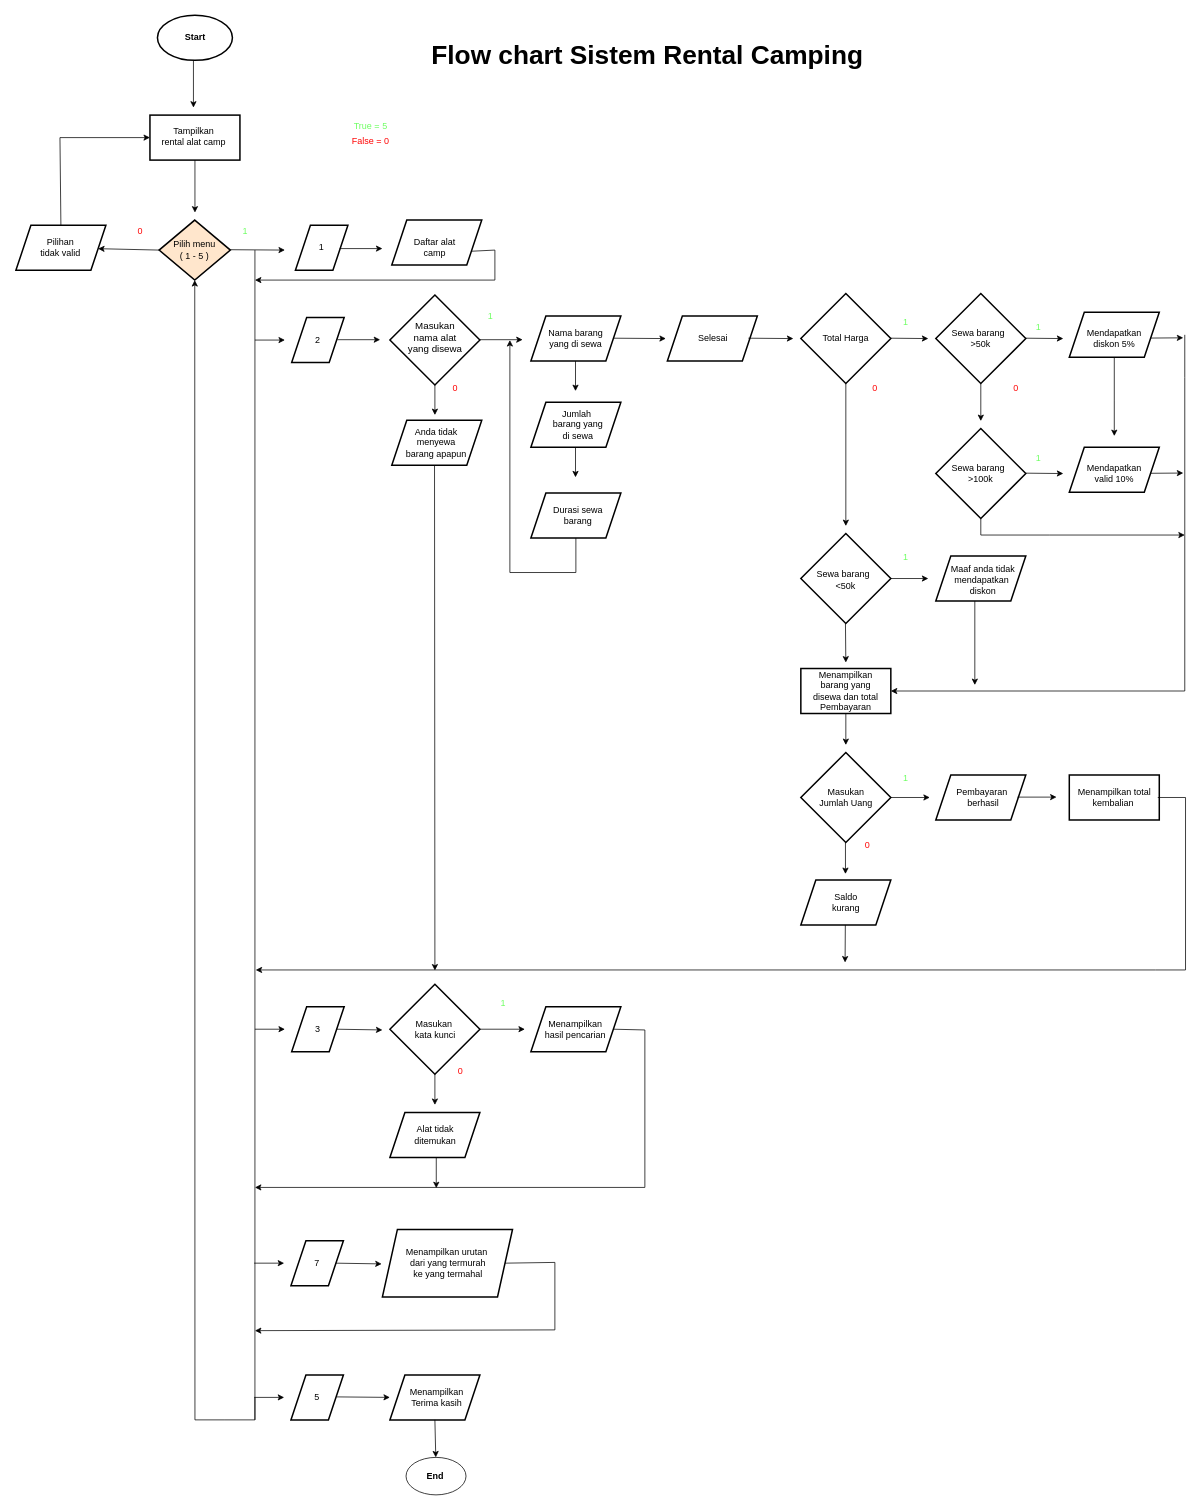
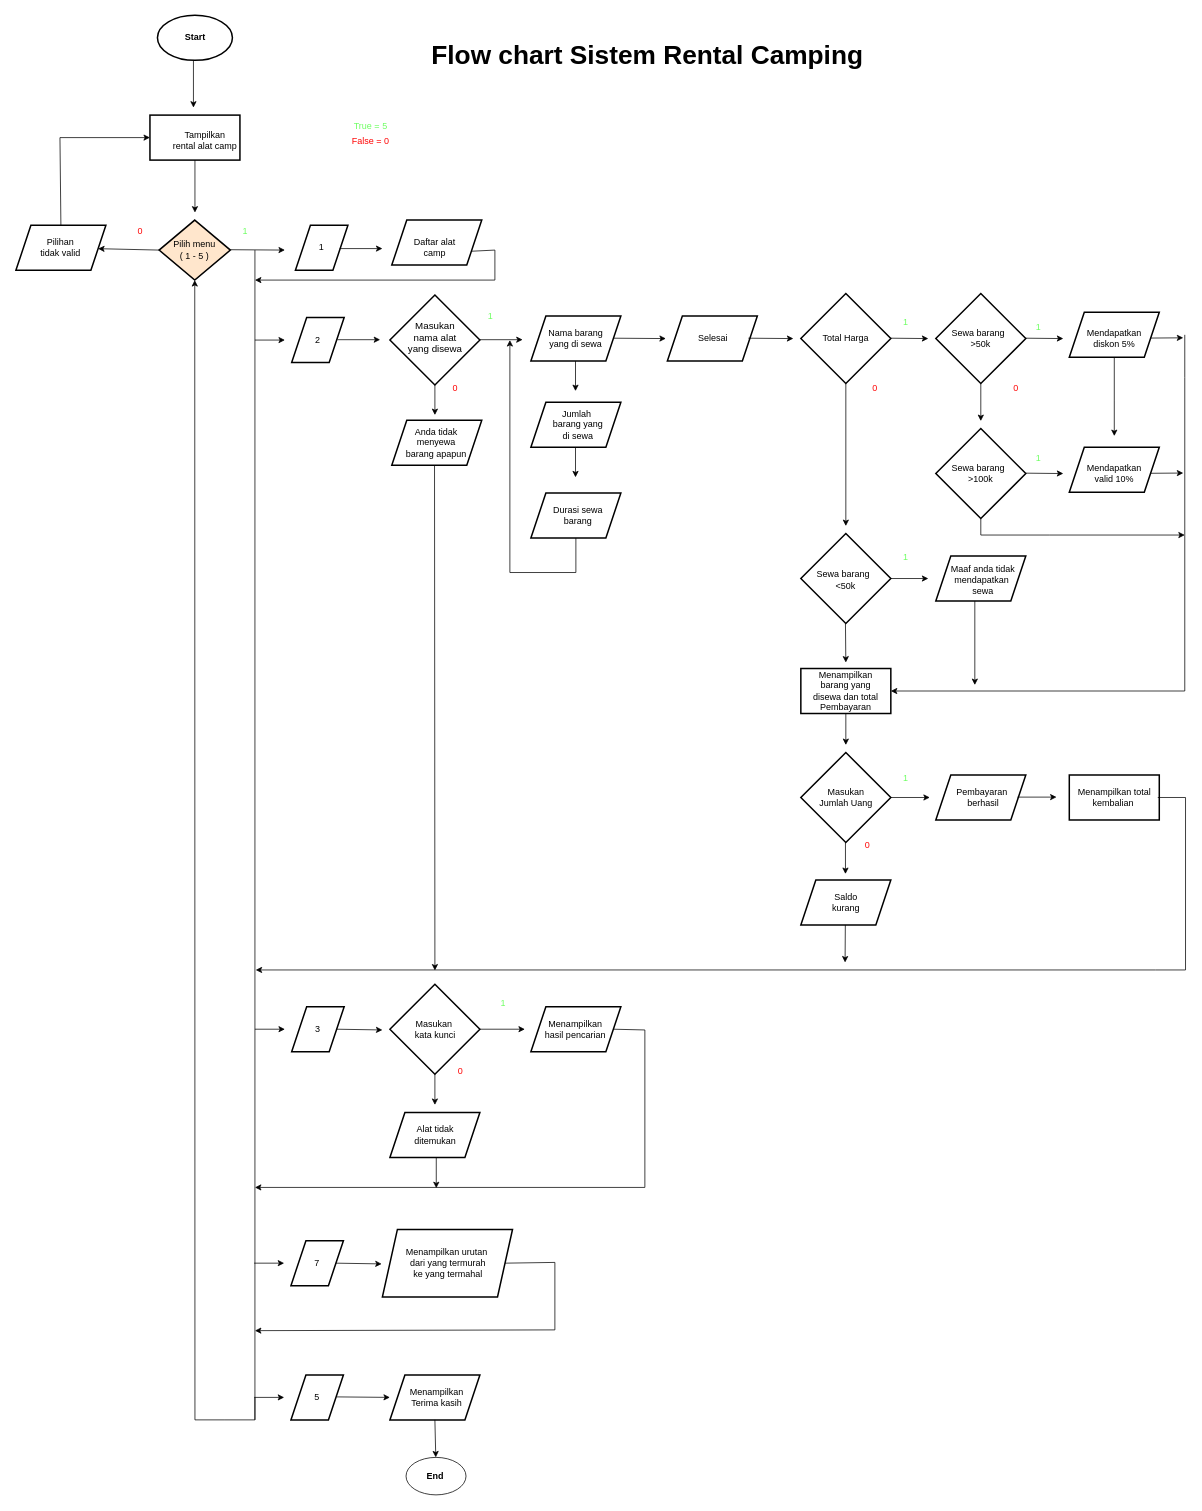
(194, 137) -> (205, 141)
(983, 580) -> (983, 580)
